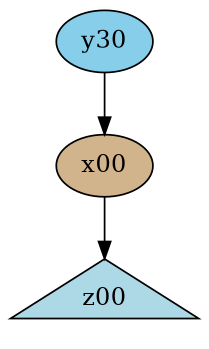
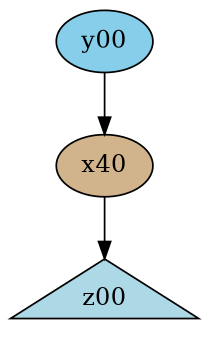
(105, 41) -> (105, 41)
(105, 166) -> (105, 166)
